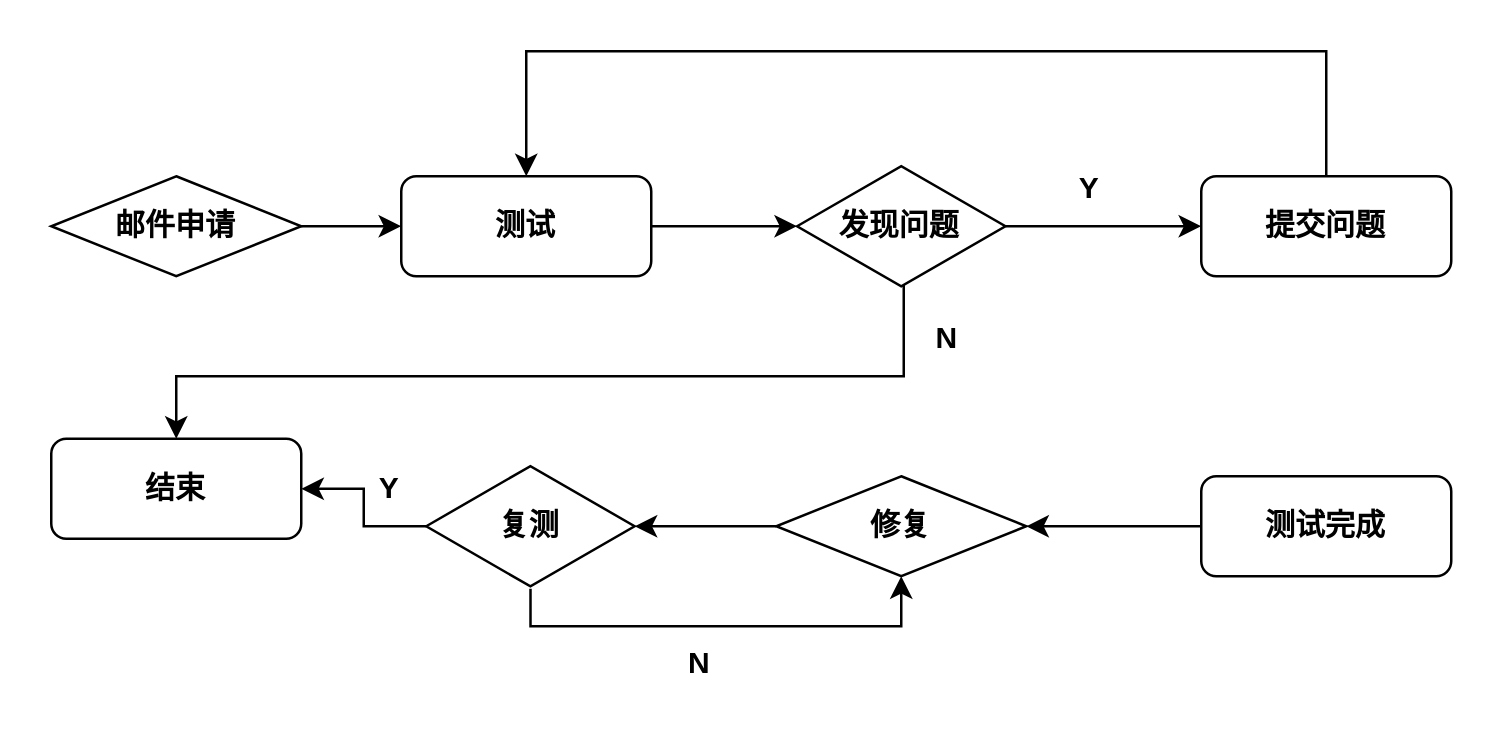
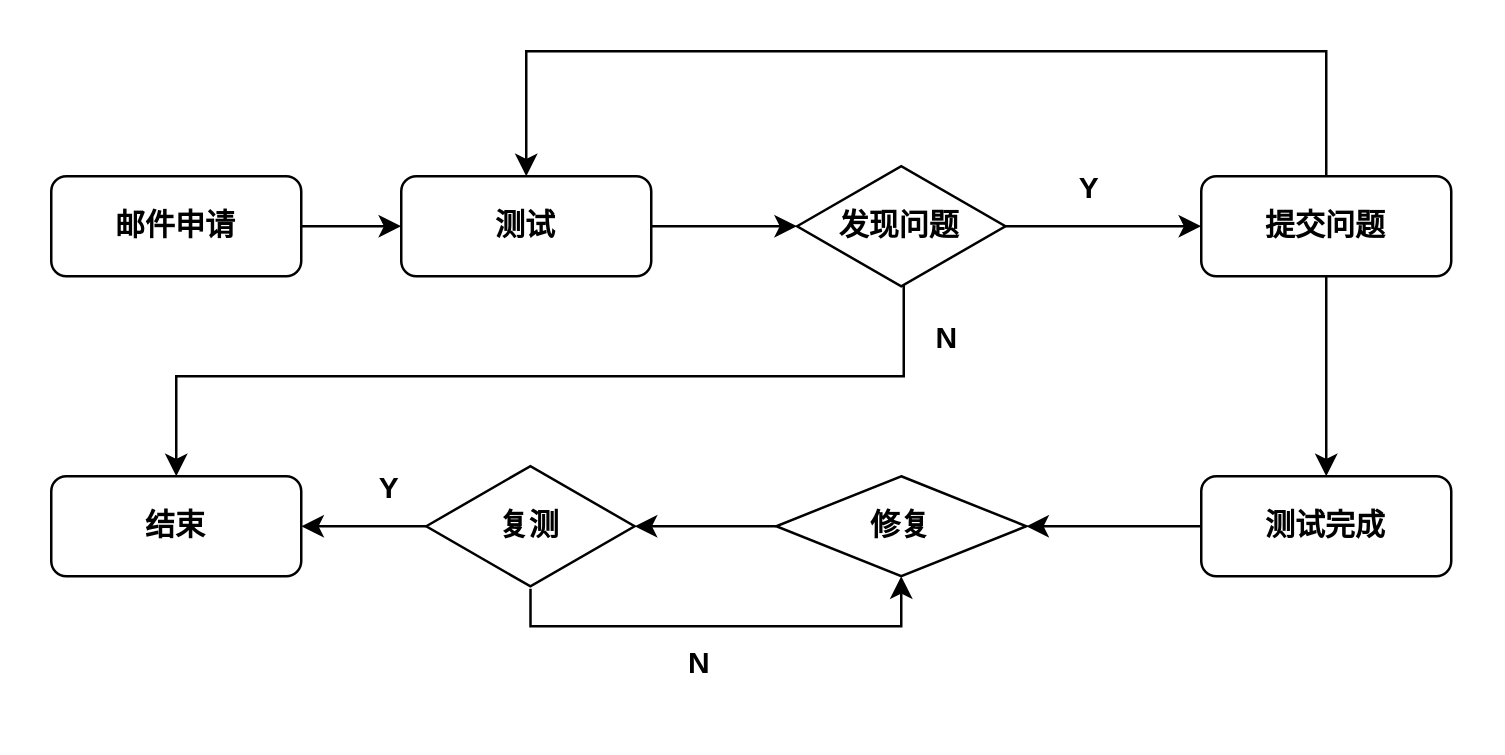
(176, 226) -> (176, 226)
none -> (1326, 368)
(176, 489) -> (176, 526)
